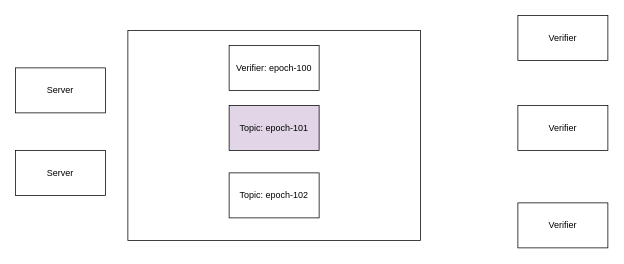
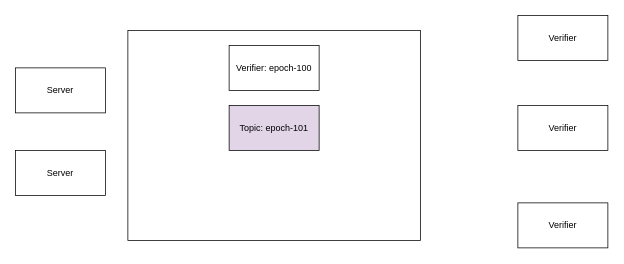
(274, 195) -> none
